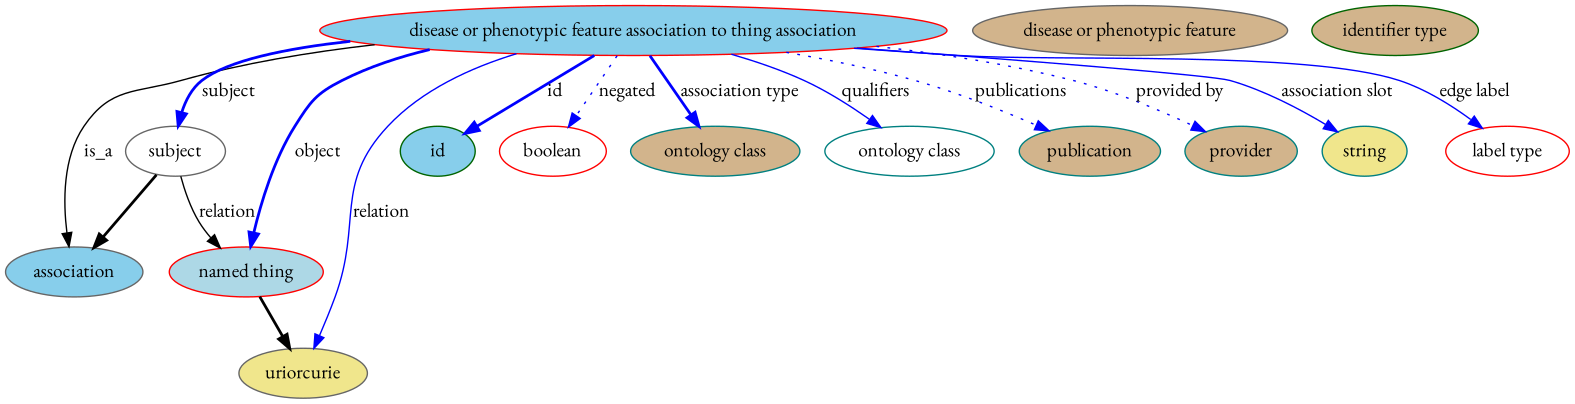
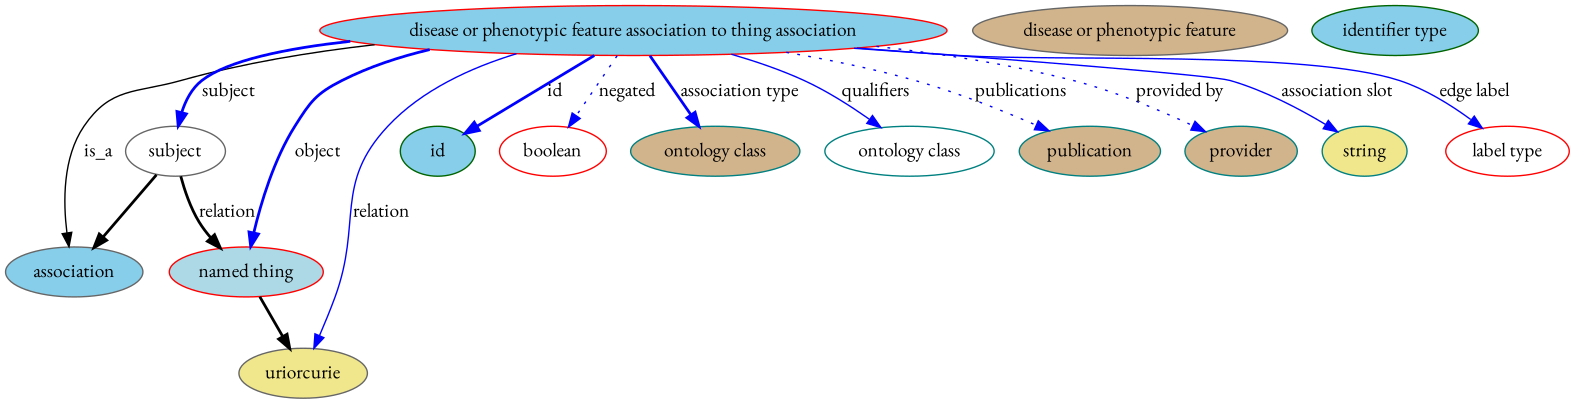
(1395, 31) -> (1395, 31)
(192, 209) -> (192, 209)
